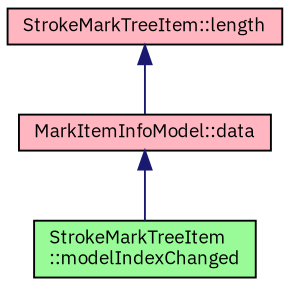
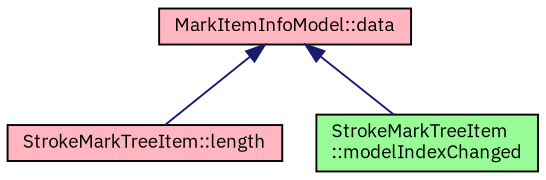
(145, 89) -> (207, 91)
